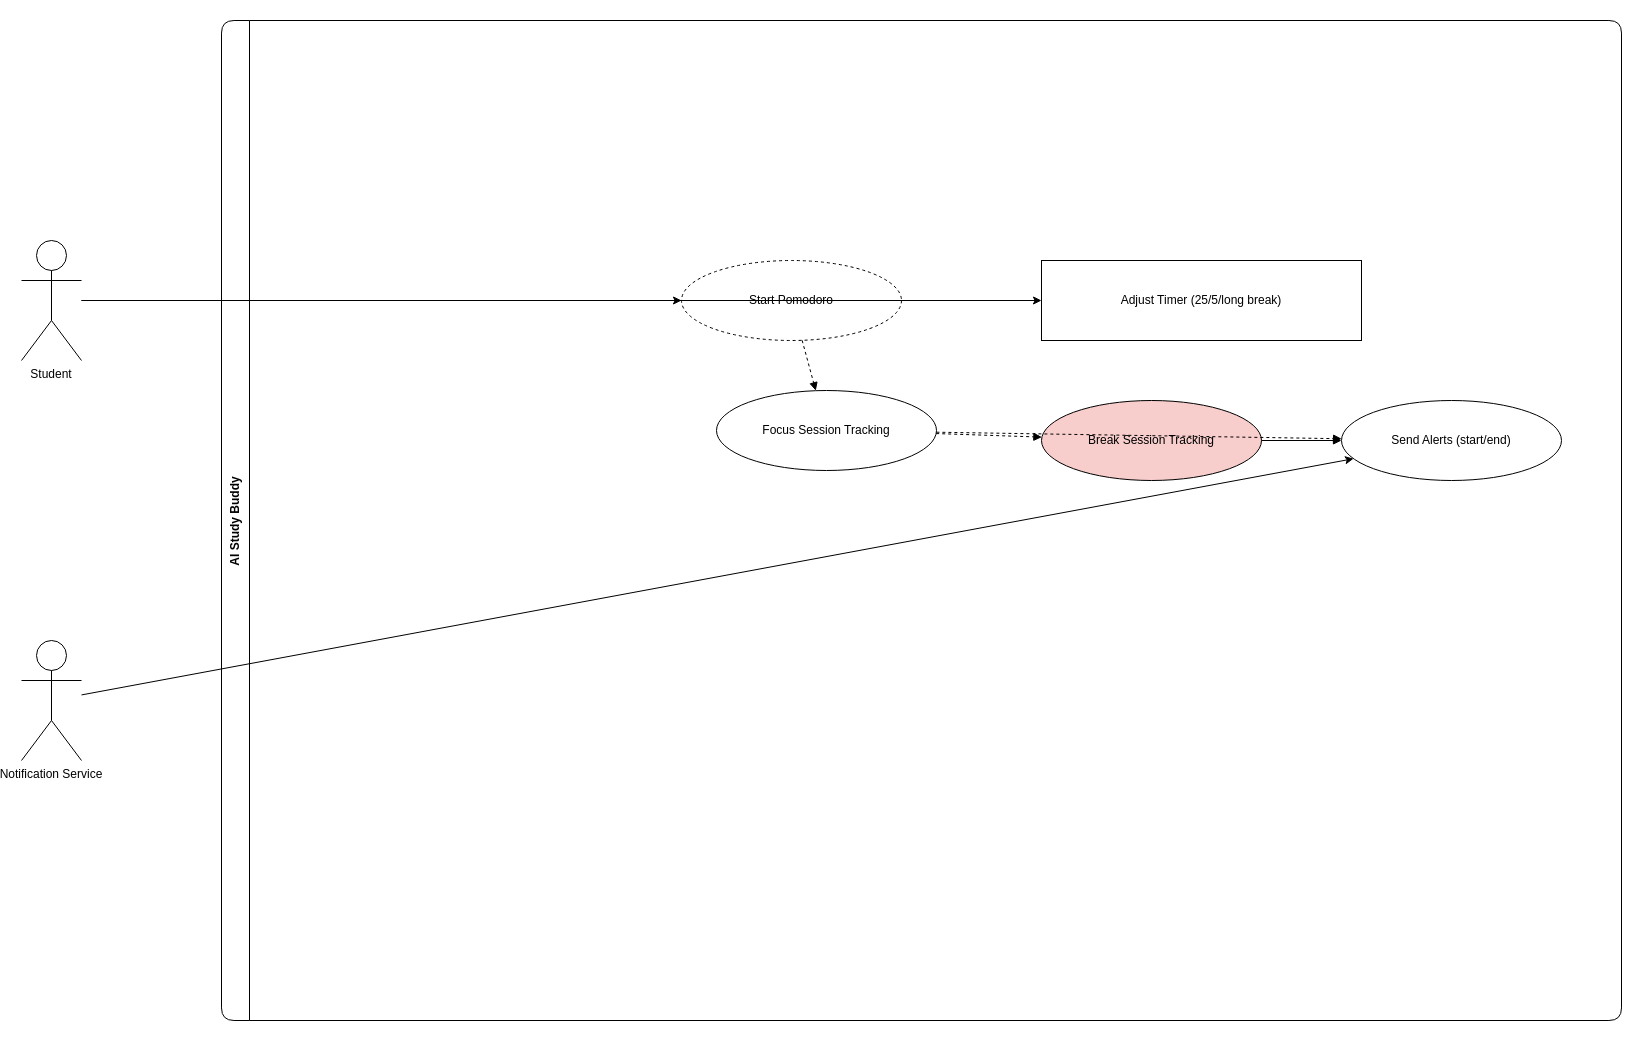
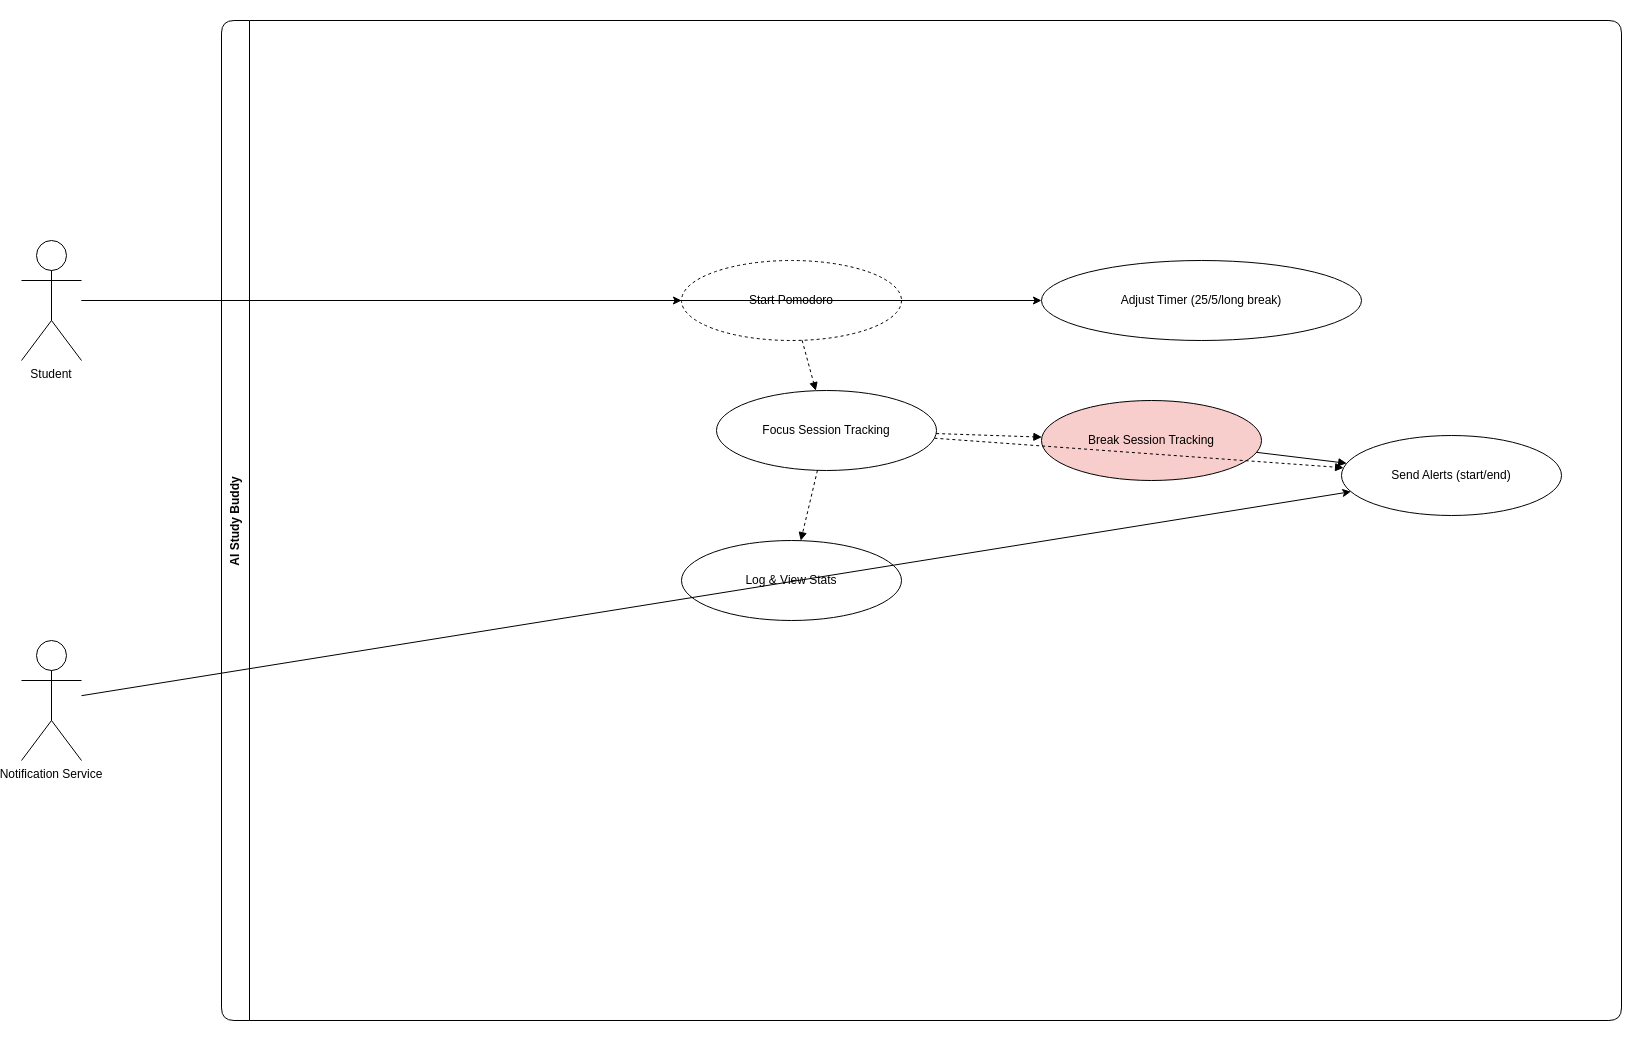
(1202, 301) -> (1202, 301)
(1452, 441) -> (1452, 476)
none -> (810, 502)
none -> (792, 581)
